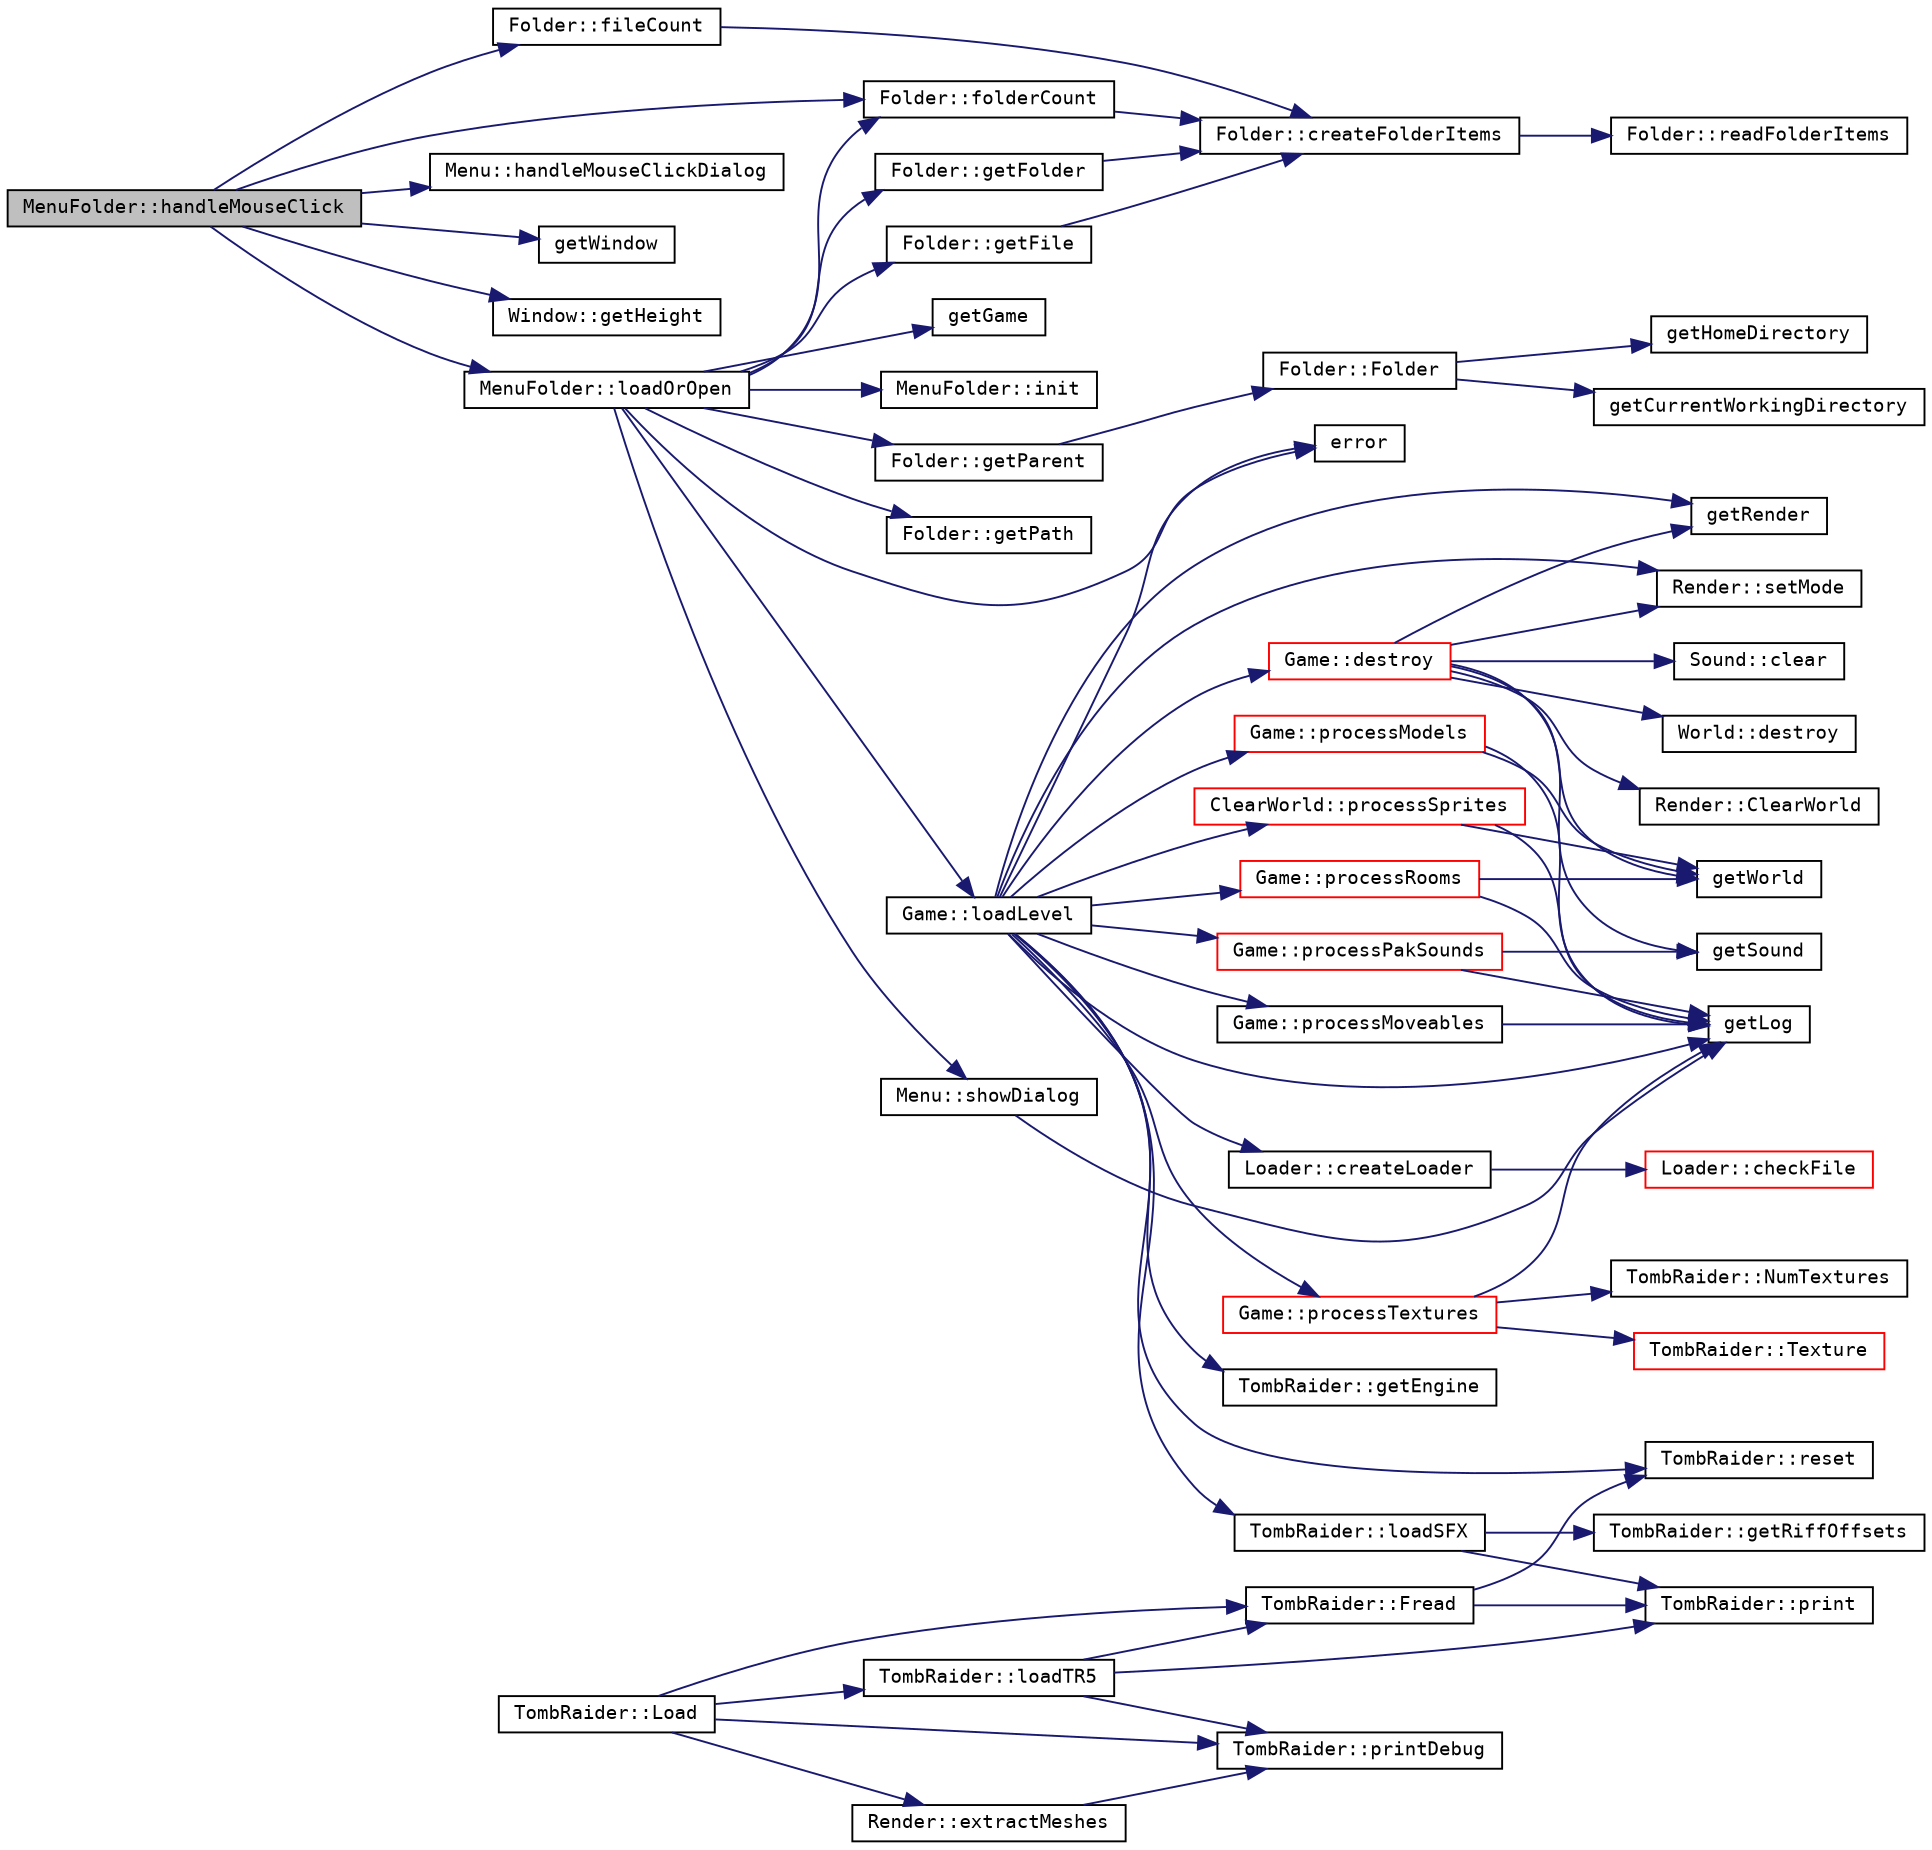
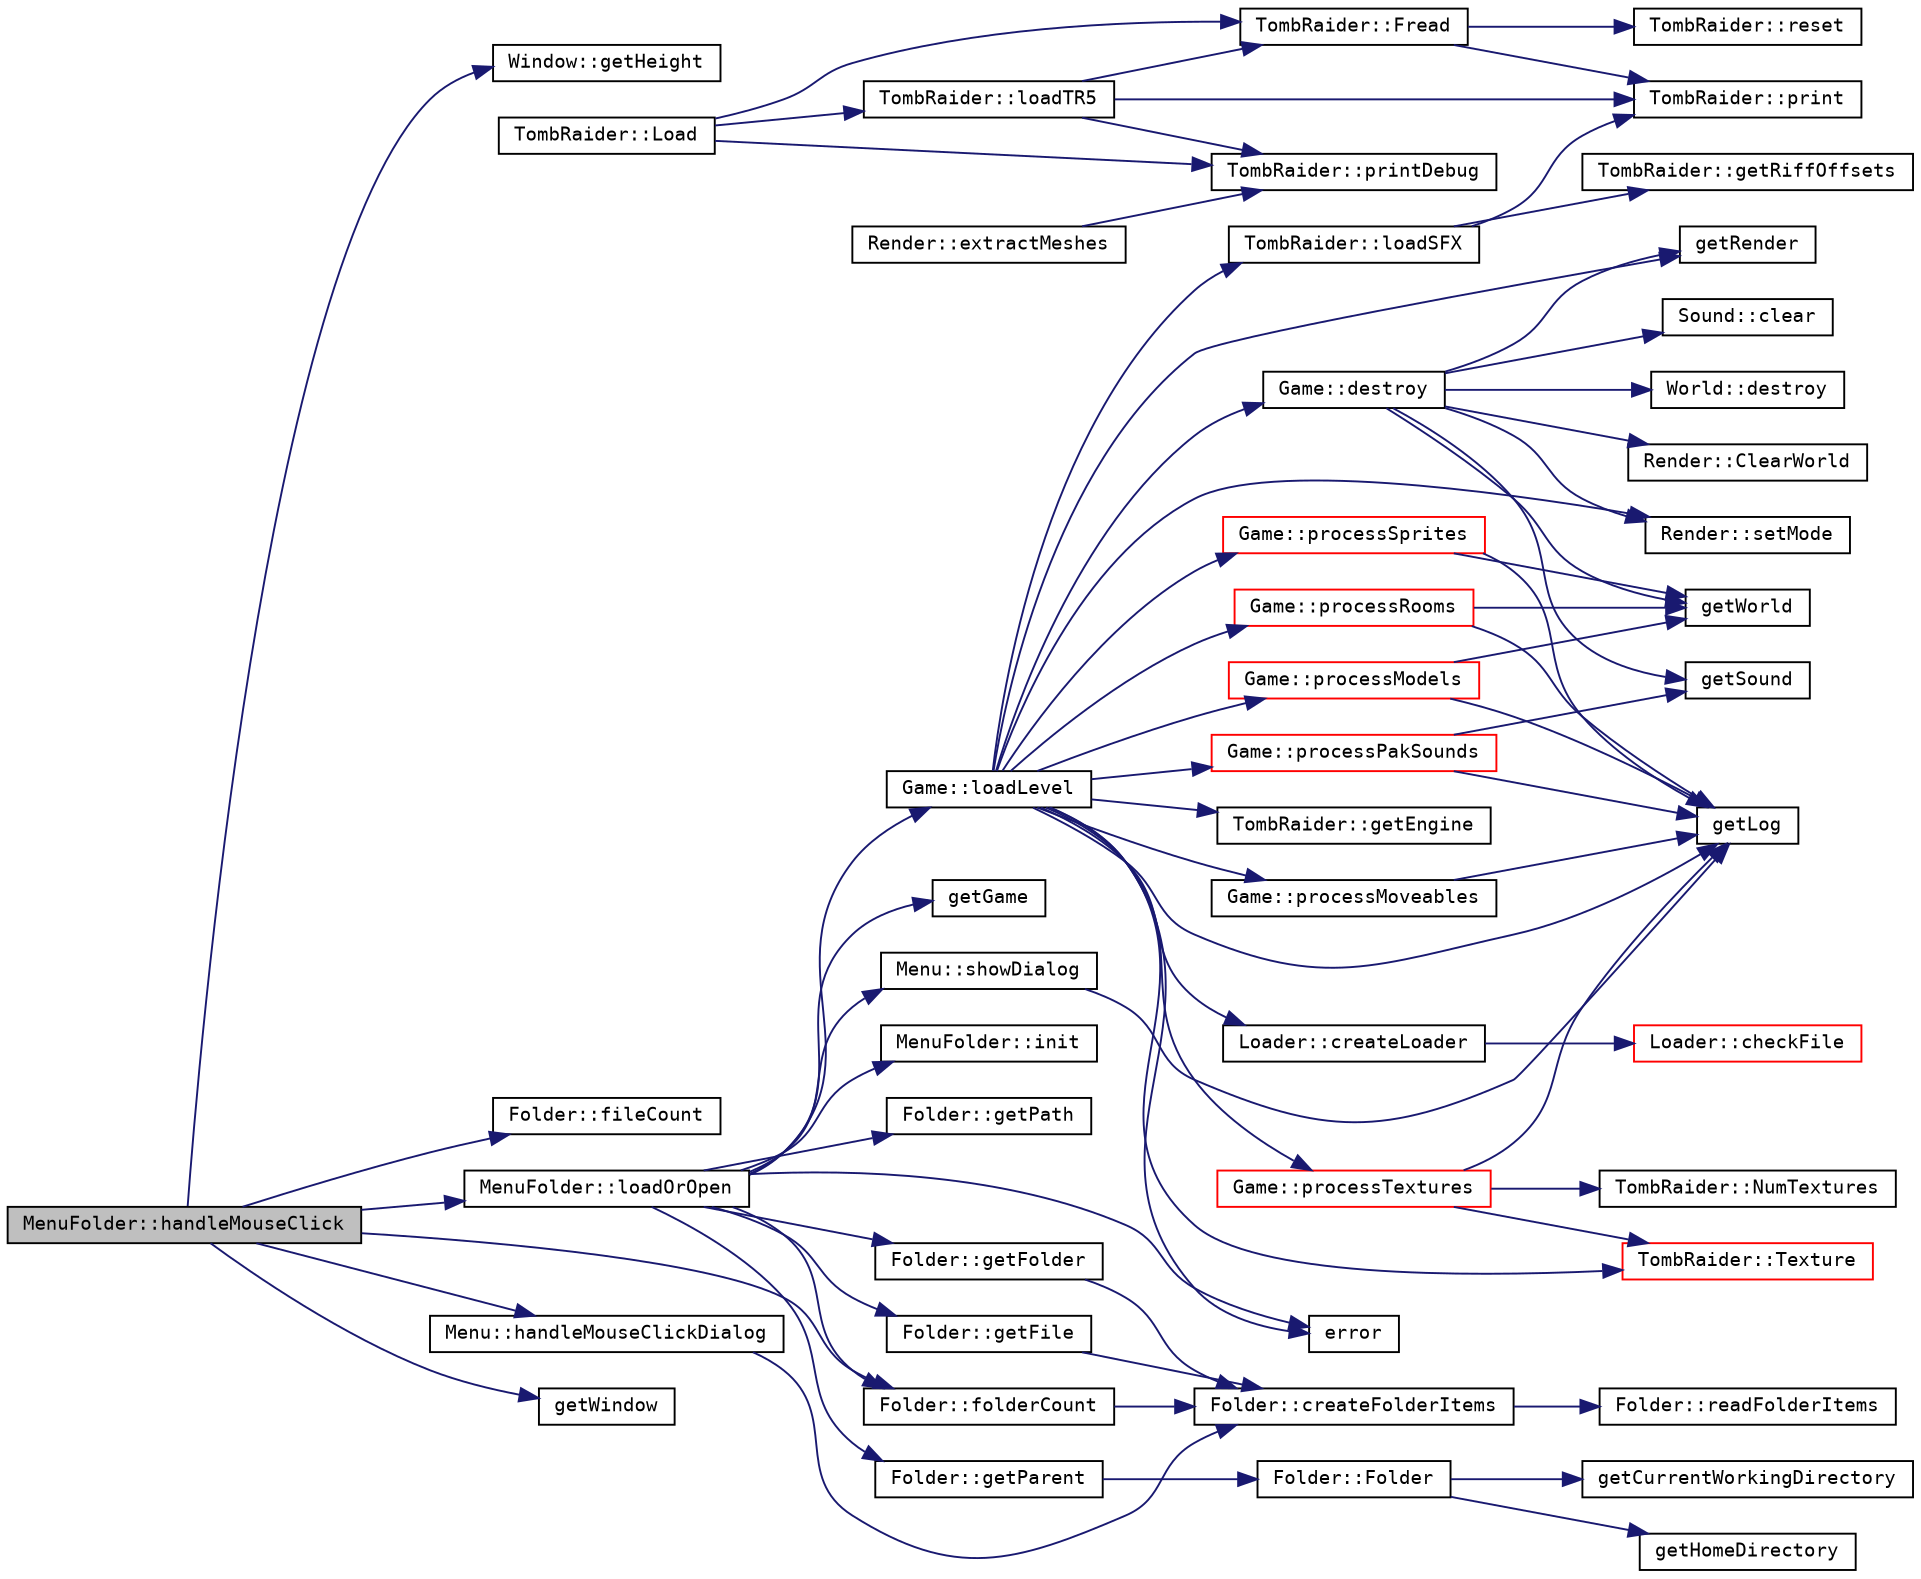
(1010, 46) -> (951, 1556)
(1360, 661) -> (1354, 390)
(1360, 806) -> (1354, 535)
(1158, 1380) -> (1174, 1200)
(788, 1766) -> none
